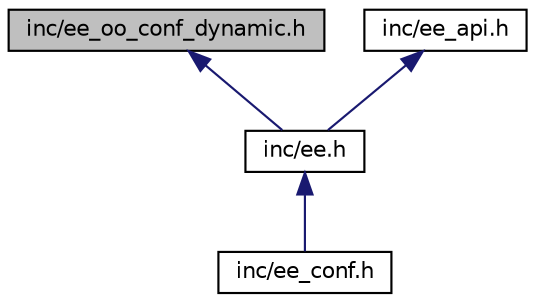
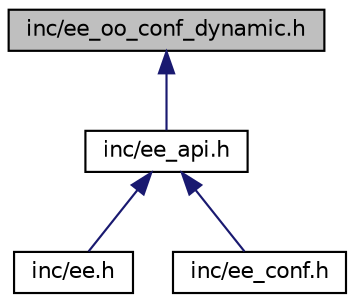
(244, 98) -> (167, 102)
(305, 223) -> (220, 221)
